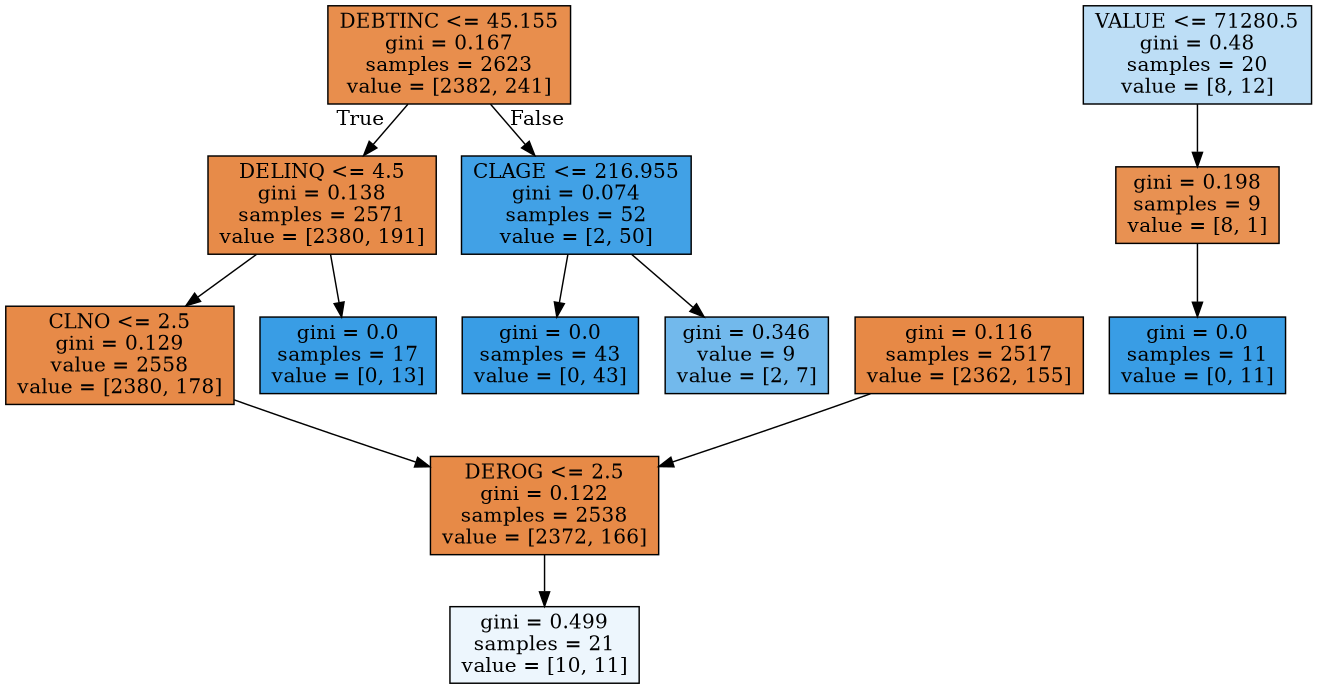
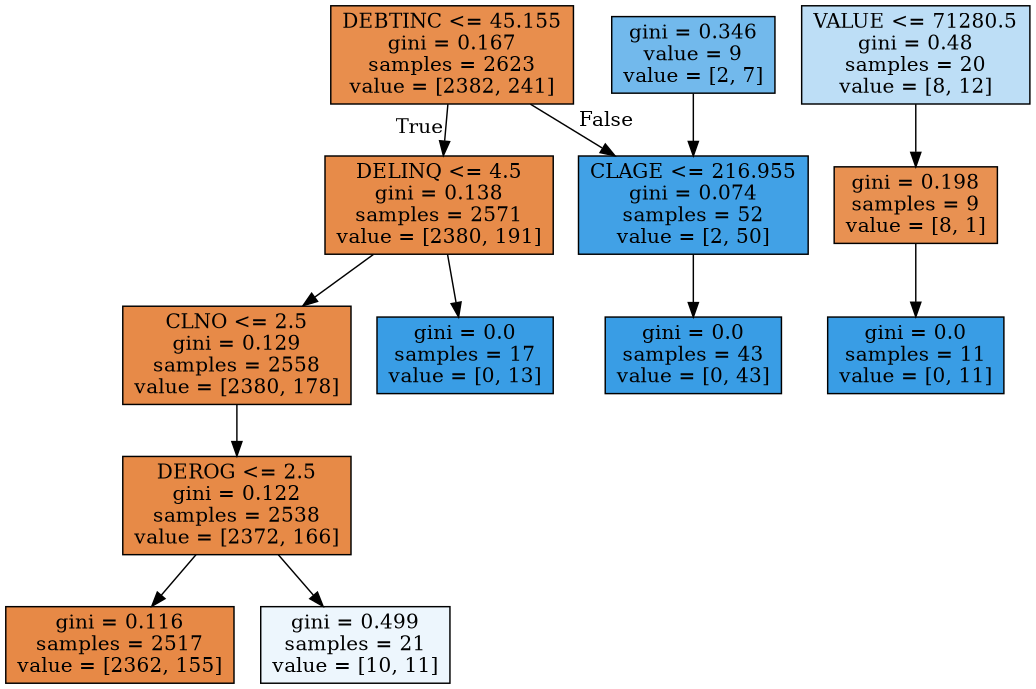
(662, 281) -> (693, 117)
(120, 355) -> (237, 355)
(772, 428) -> (179, 575)
